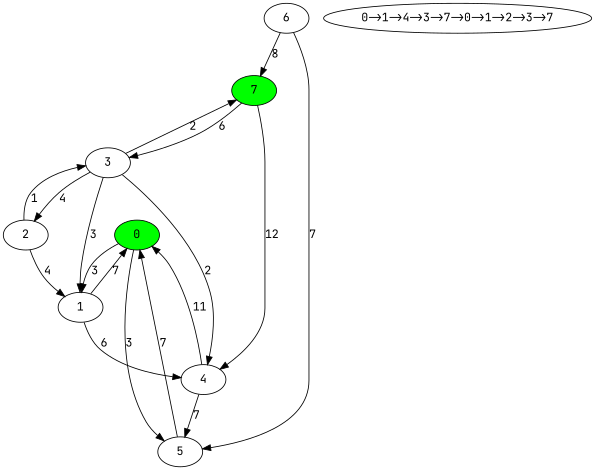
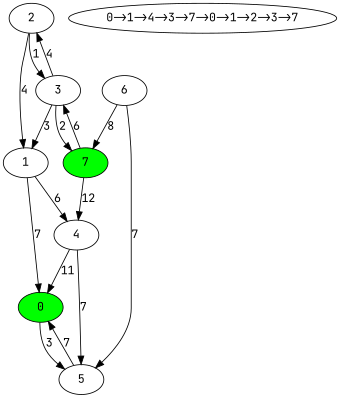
(193, 254) -> none
(96, 260) -> none
